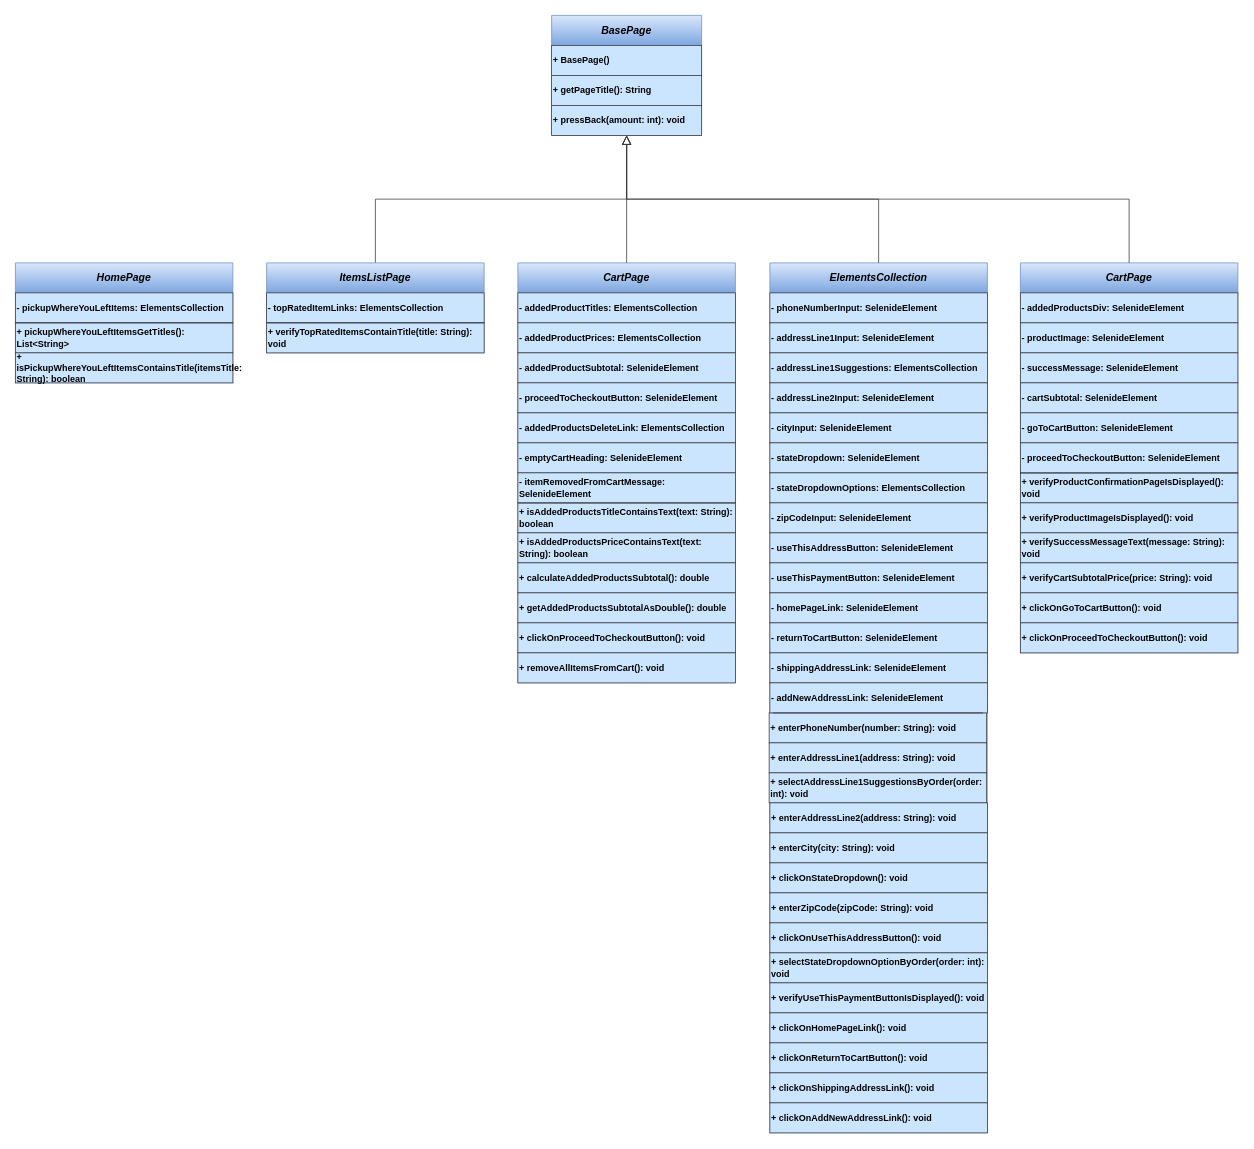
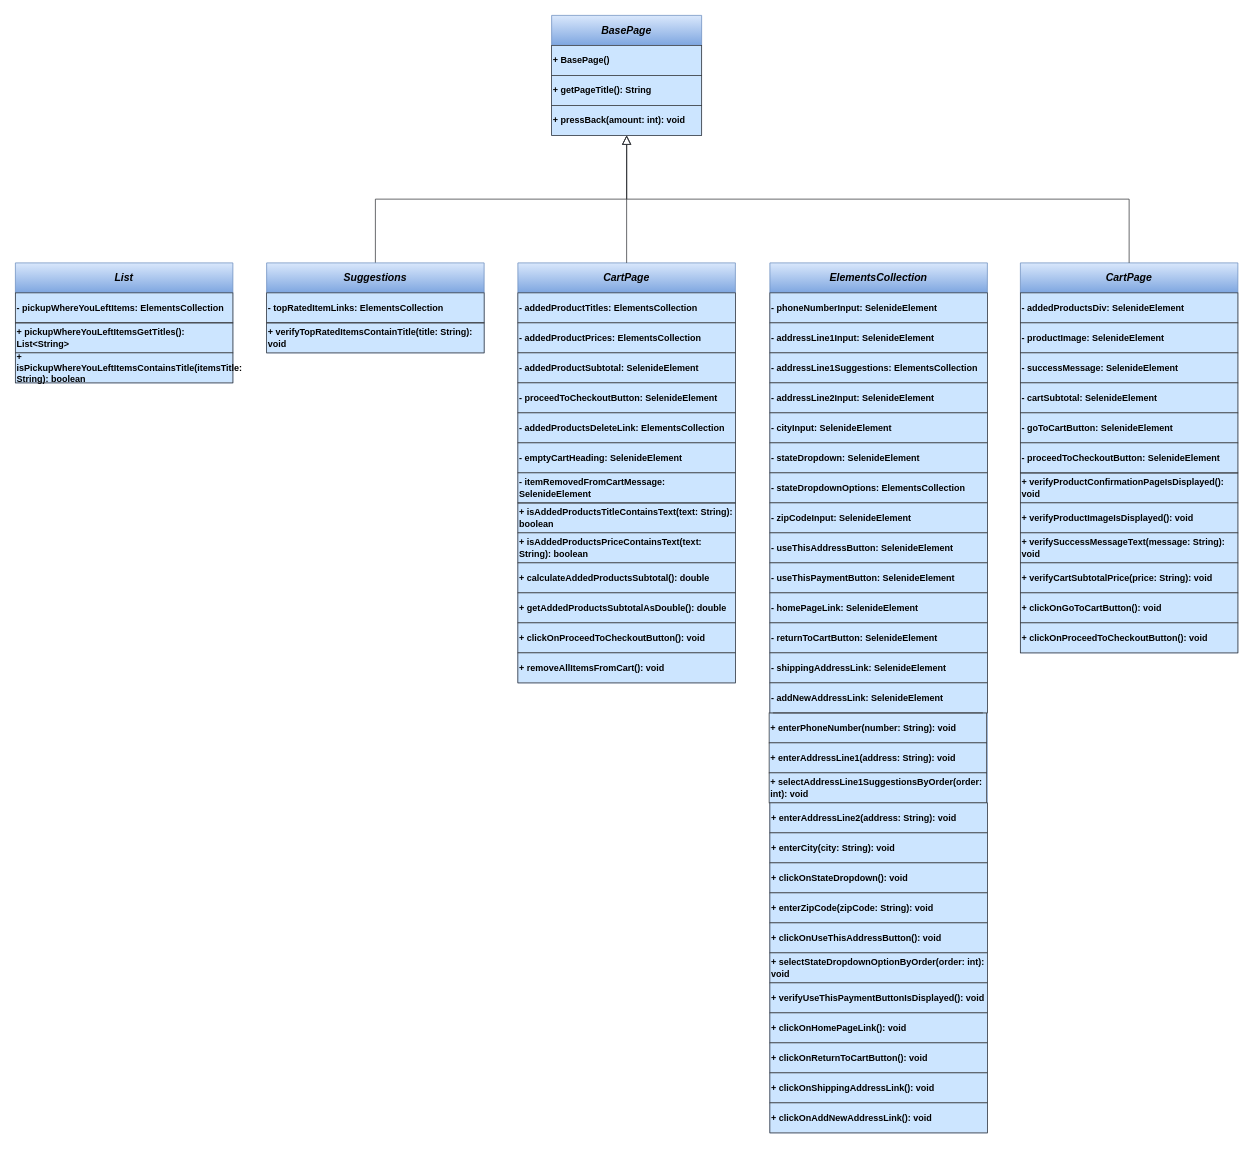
(879, 233) -> none
(124, 278) -> (124, 278)
(375, 278) -> (375, 278)
